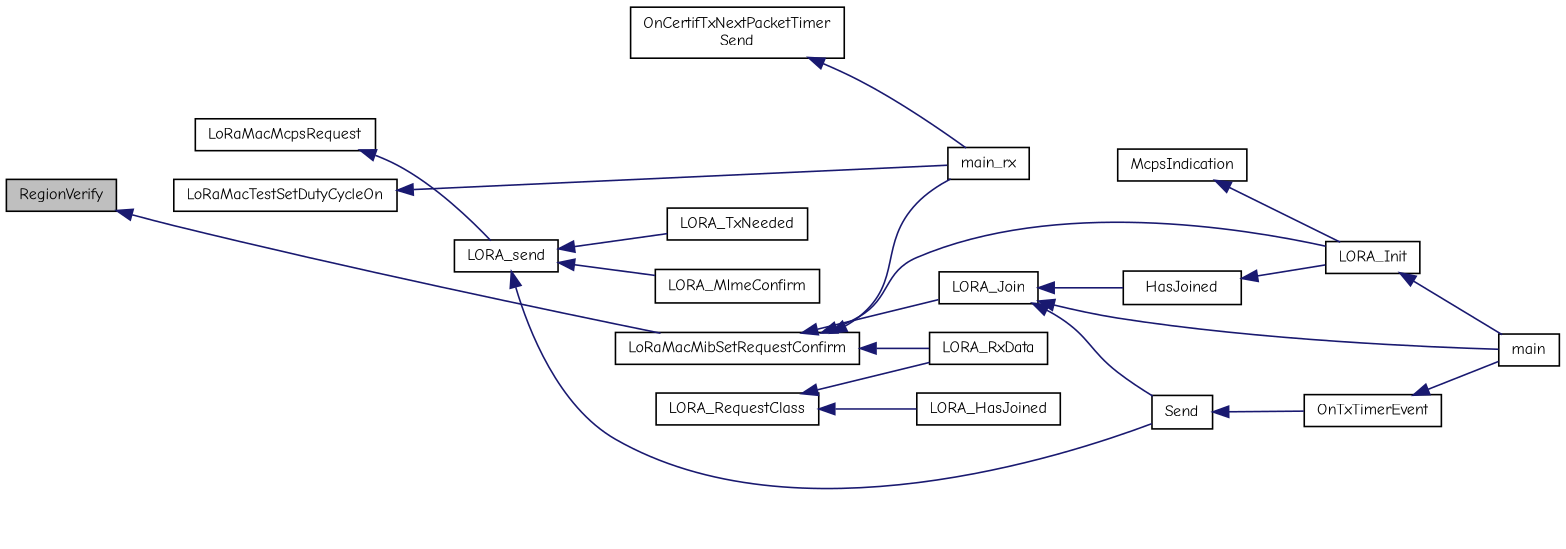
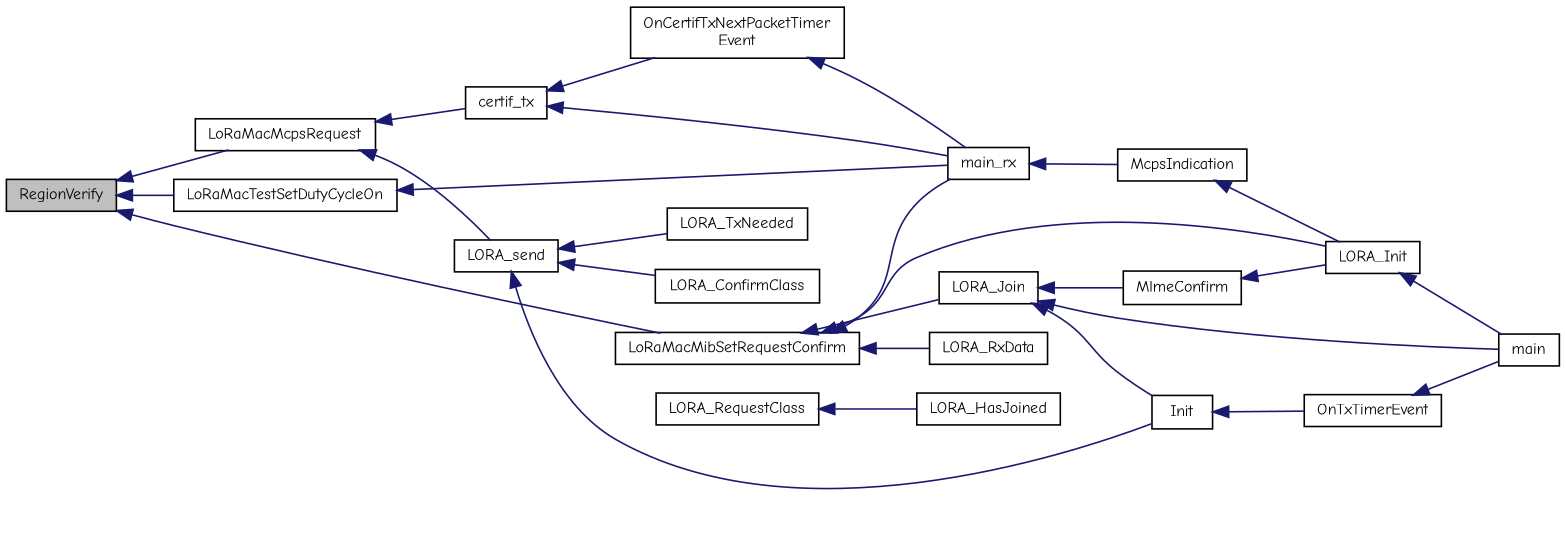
(737, 33) -> (737, 33)
none -> (506, 103)
none -> (180, 163)
none -> (1082, 164)
none -> (153, 195)
(737, 286) -> (737, 286)
(1182, 288) -> (1182, 288)
(873, 376) -> none
(1182, 412) -> (1182, 412)
